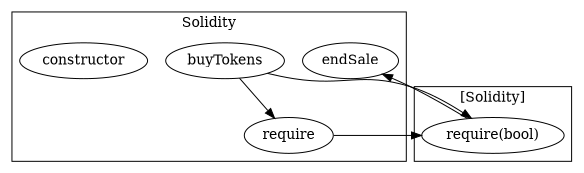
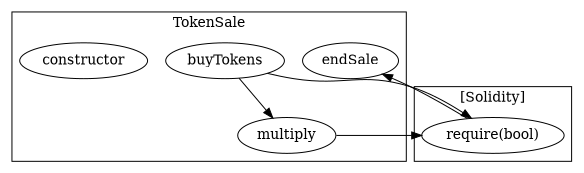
(209, 23) -> (209, 23)
(289, 135) -> (287, 135)
